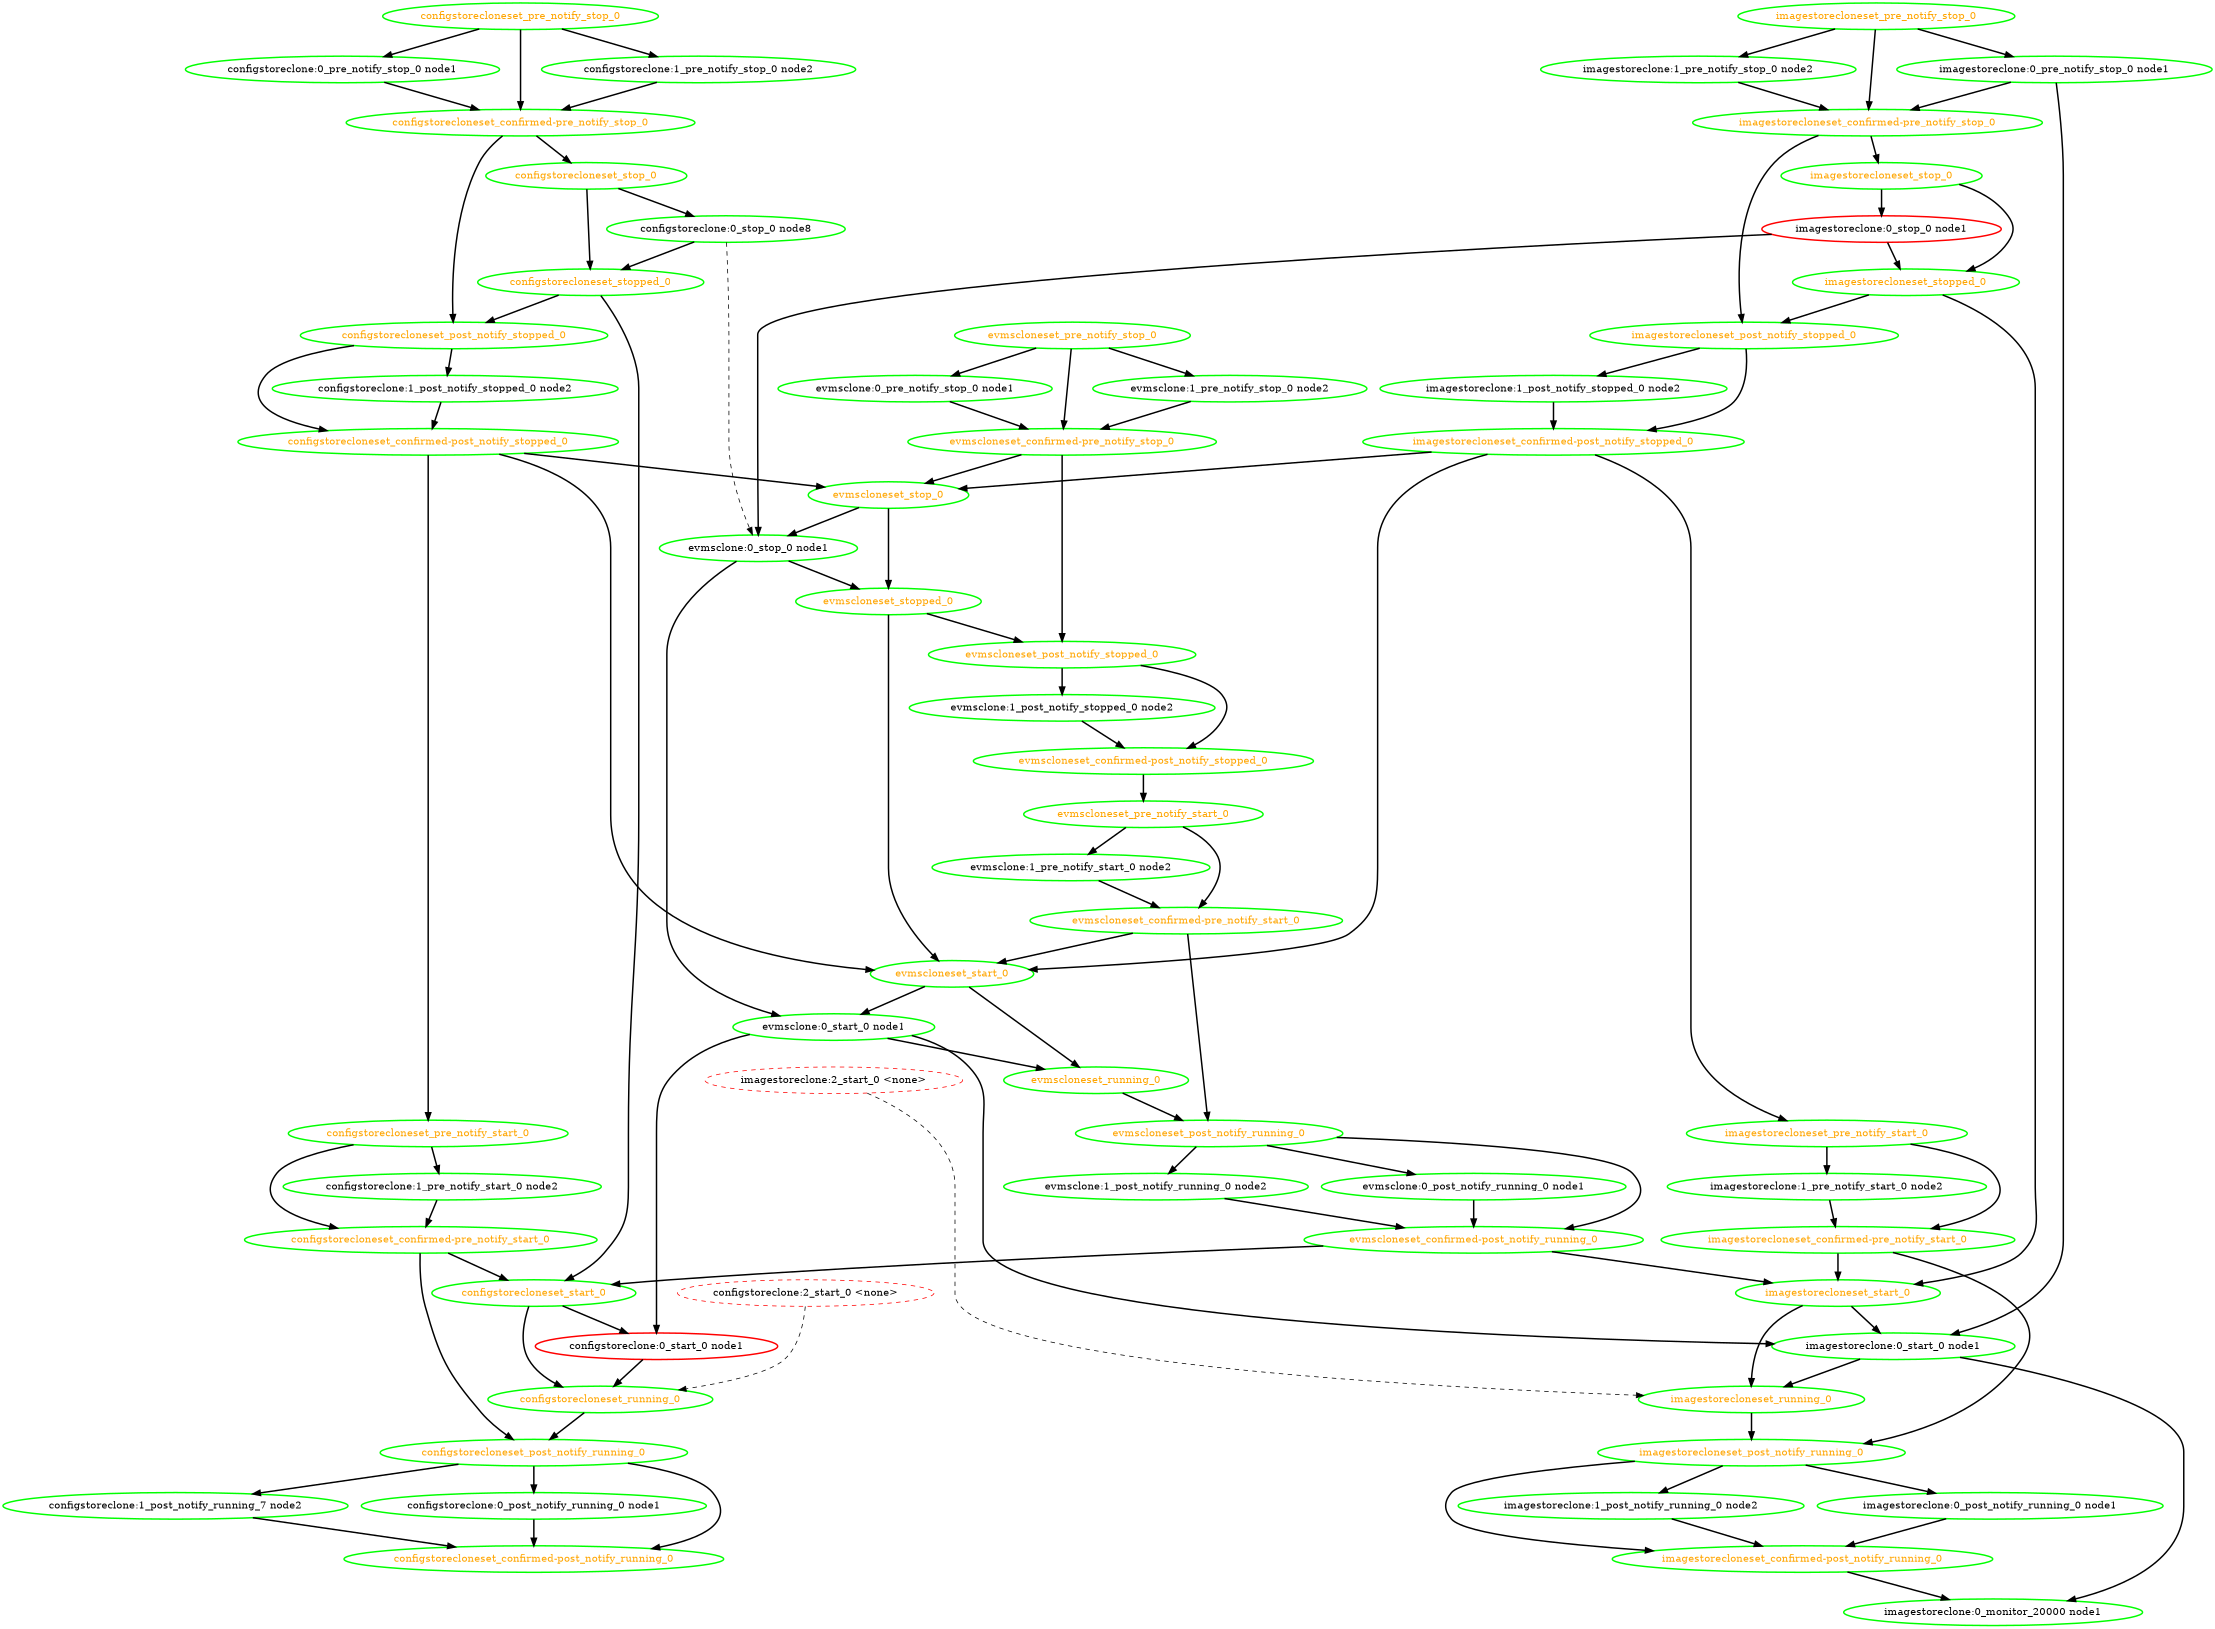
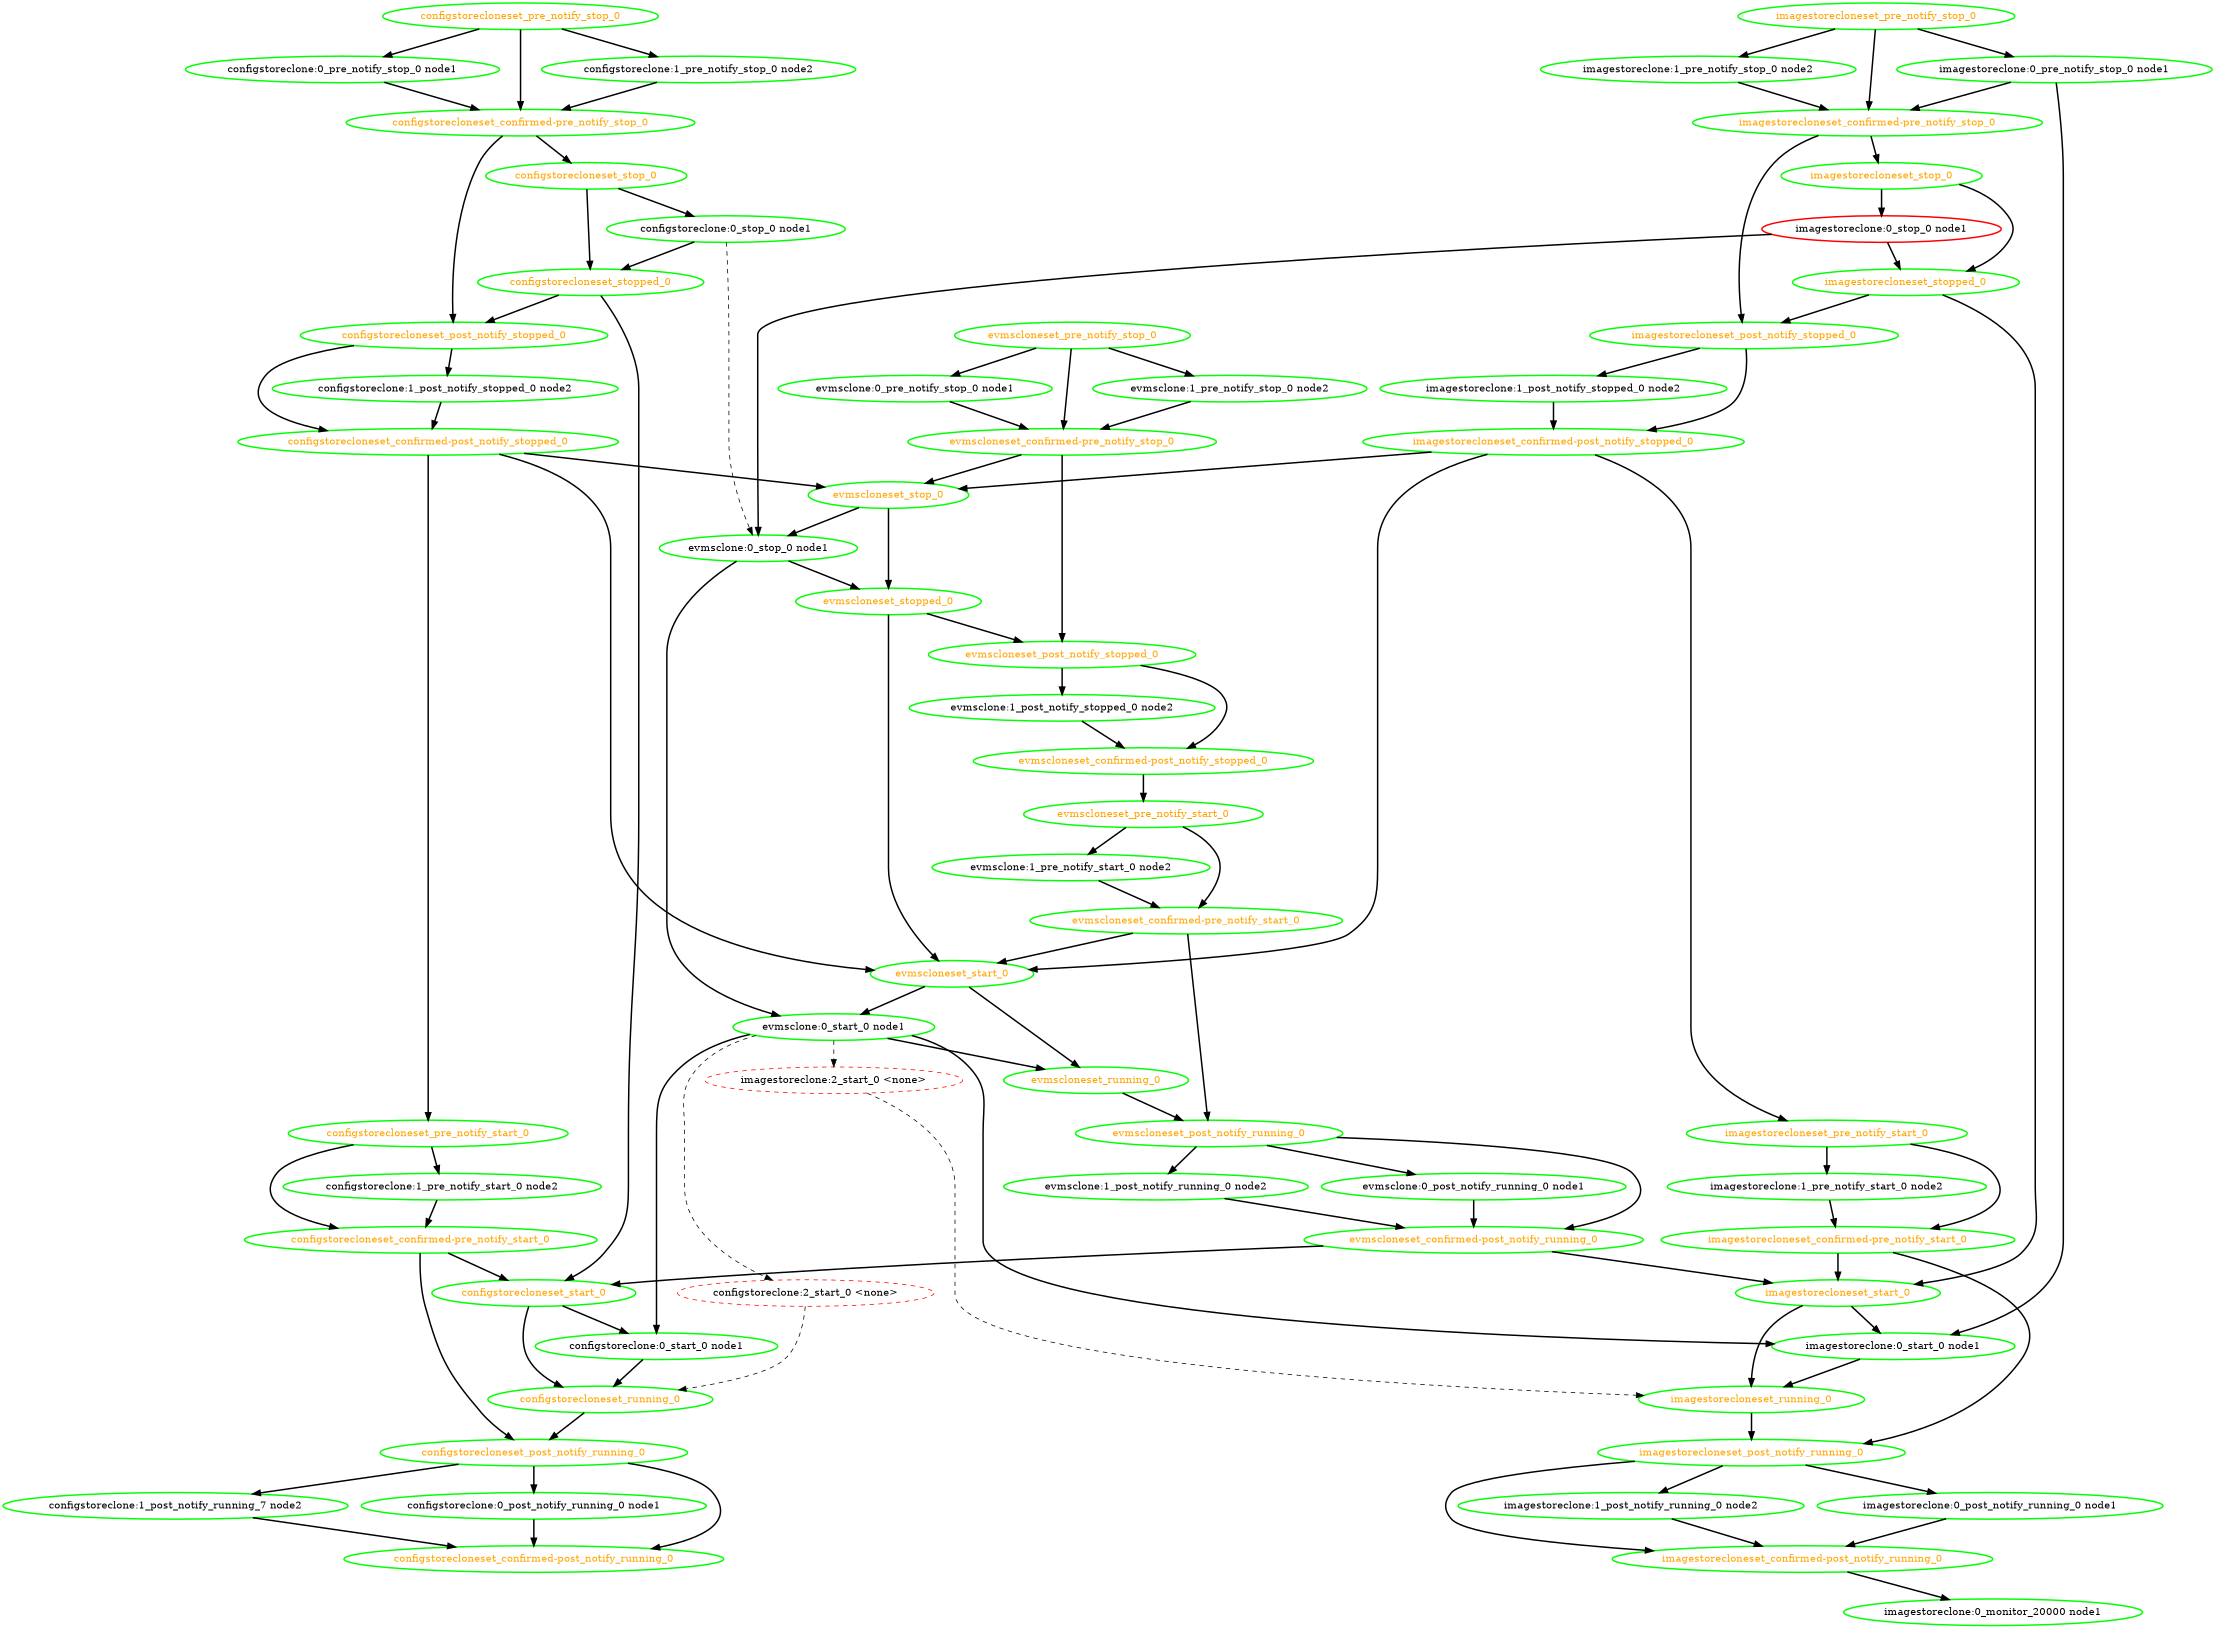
(726, 229) -> (726, 229)
none -> (834, 1050)
none -> (685, 1156)
(657, 1346) -> (657, 1346)
(2175, 1432) -> none
